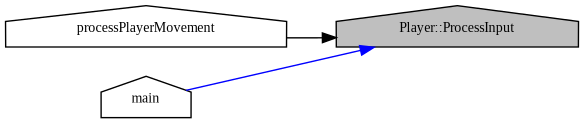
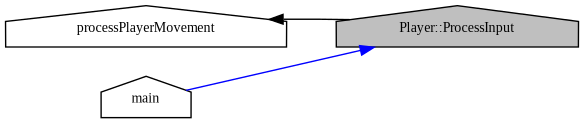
(304, 38) -> (317, 19)
